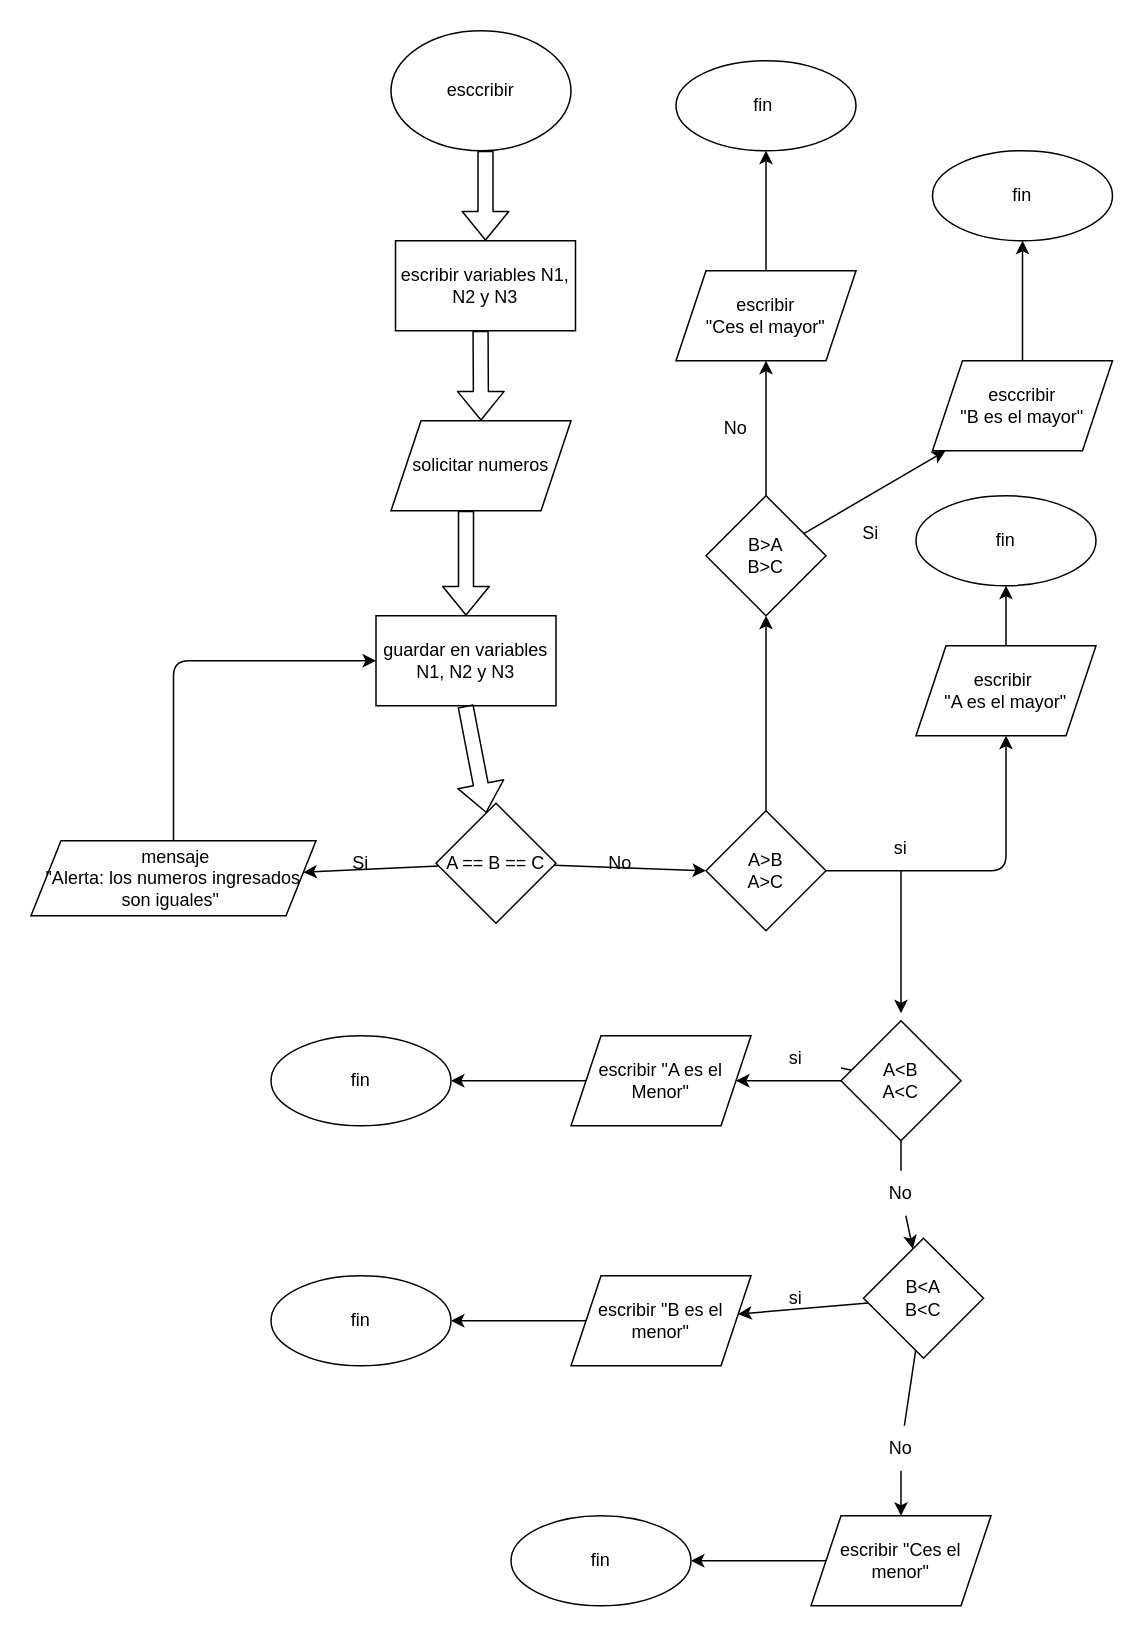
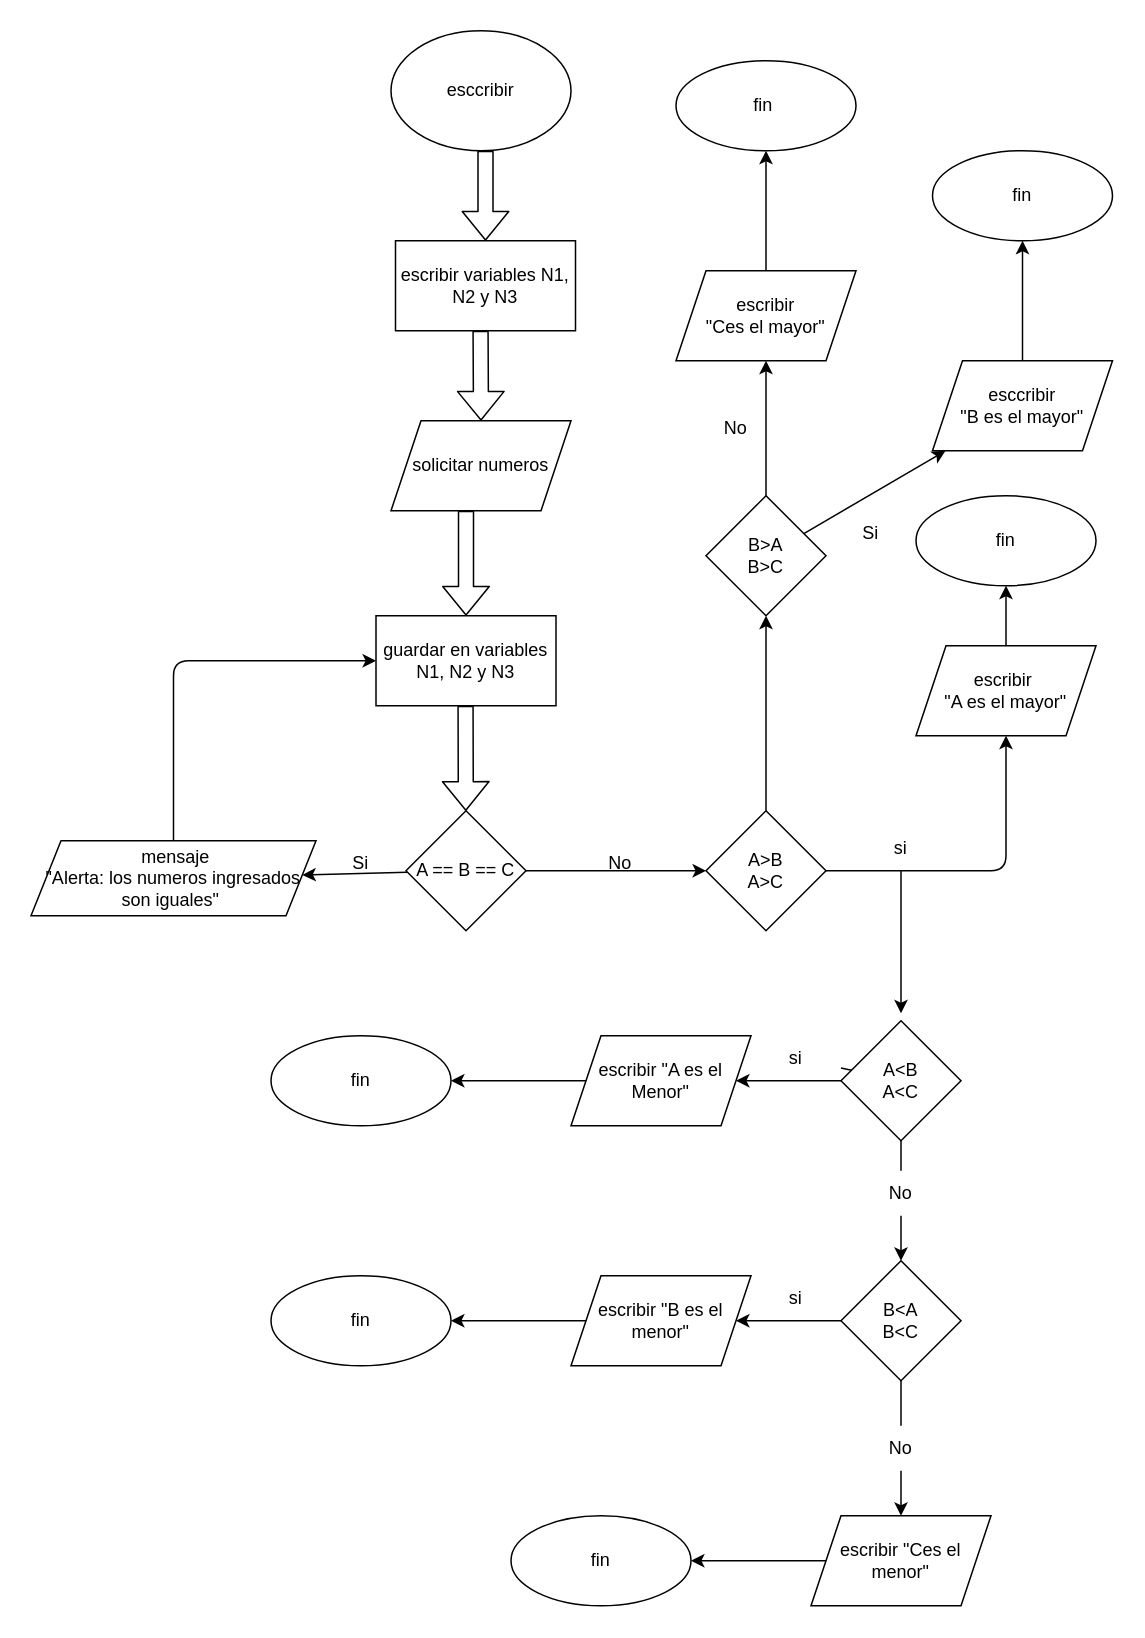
(496, 863) -> (466, 871)
(923, 1298) -> (901, 1321)
